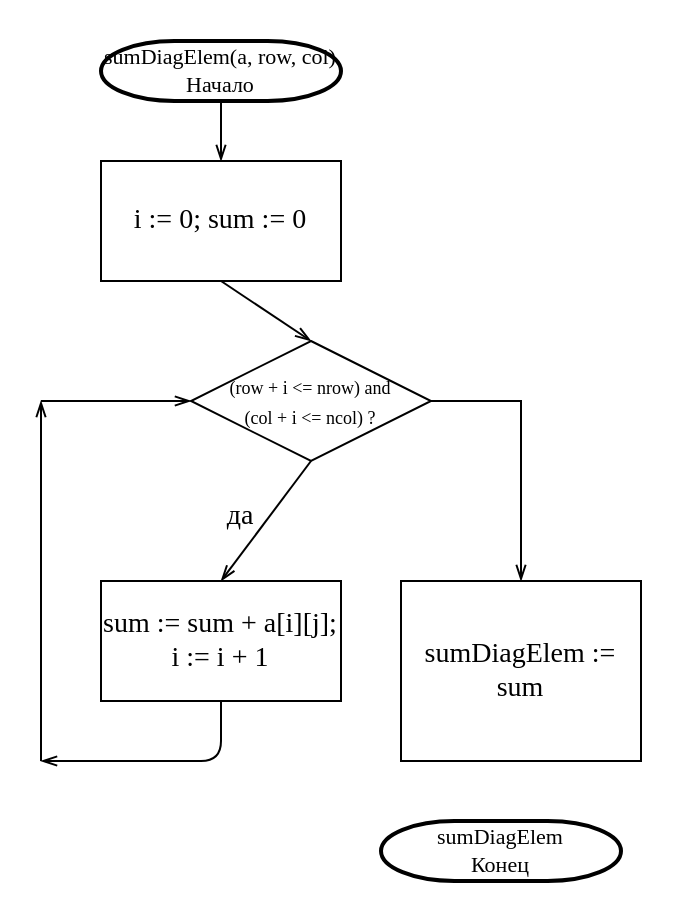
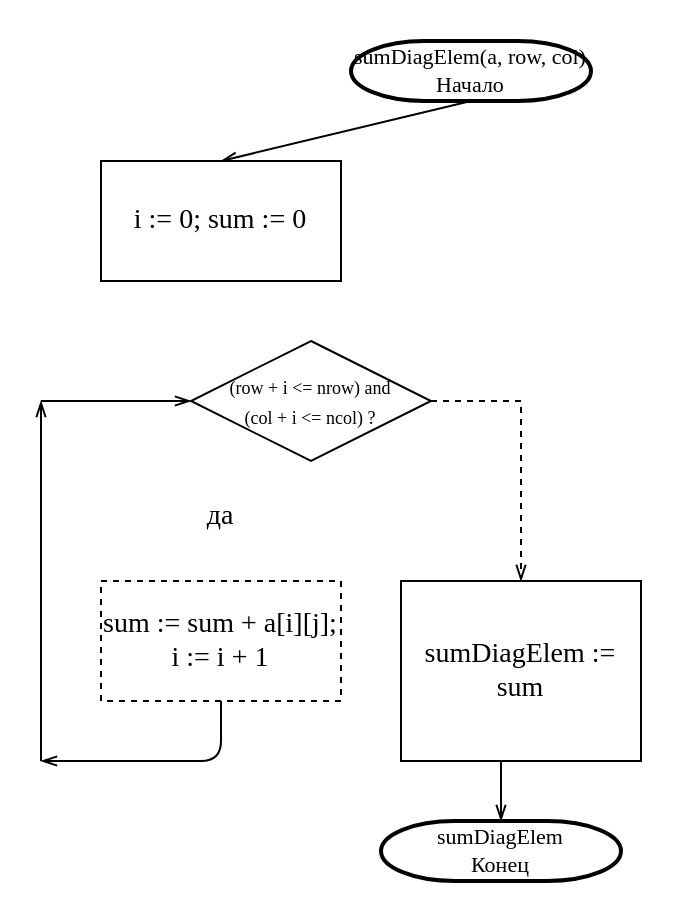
(221, 71) -> (471, 71)
(264, 309) -> none
(521, 444) -> (521, 444)
(241, 517) -> (221, 517)
(268, 519) -> none
(221, 641) -> (221, 641)
none -> (501, 787)
